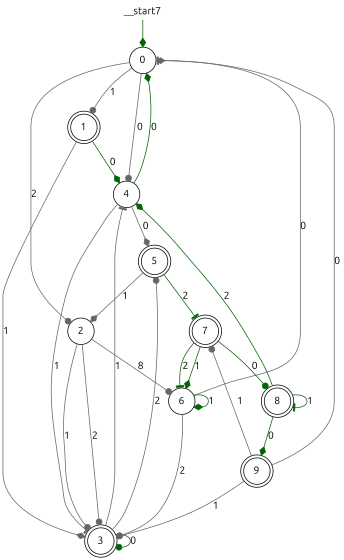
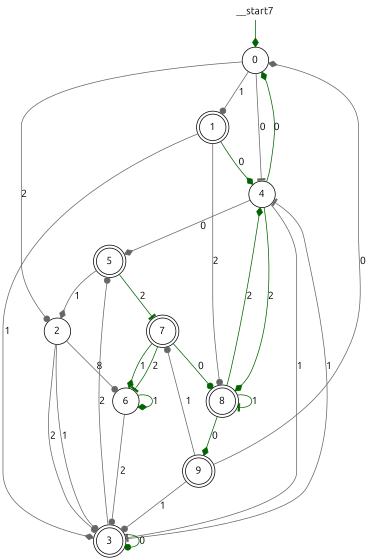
(135, 124) -> (259, 125)
(300, 211) -> none
none -> (213, 261)
none -> (268, 299)
